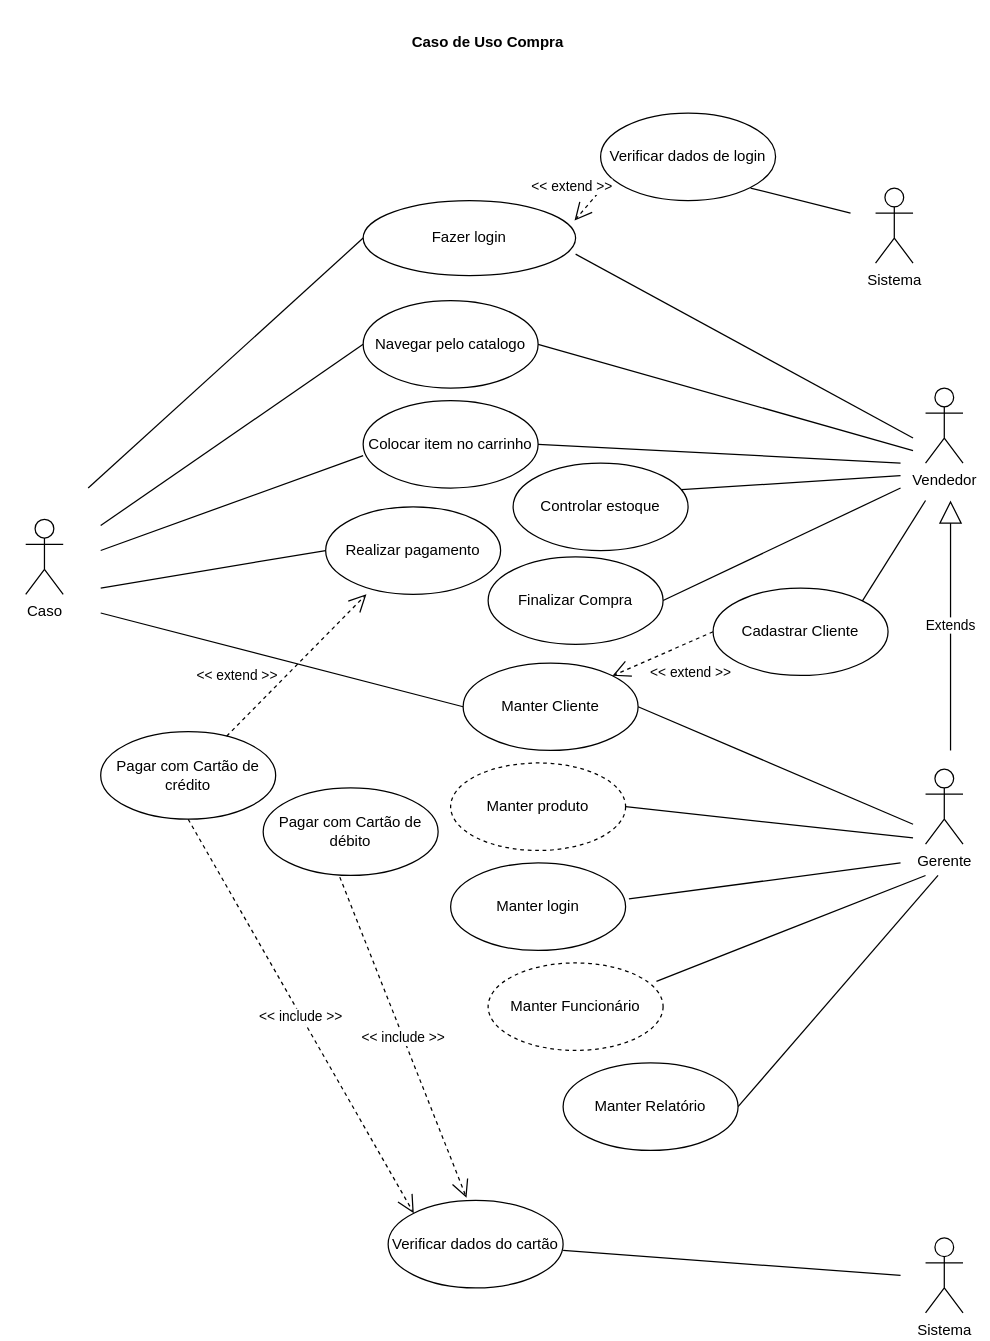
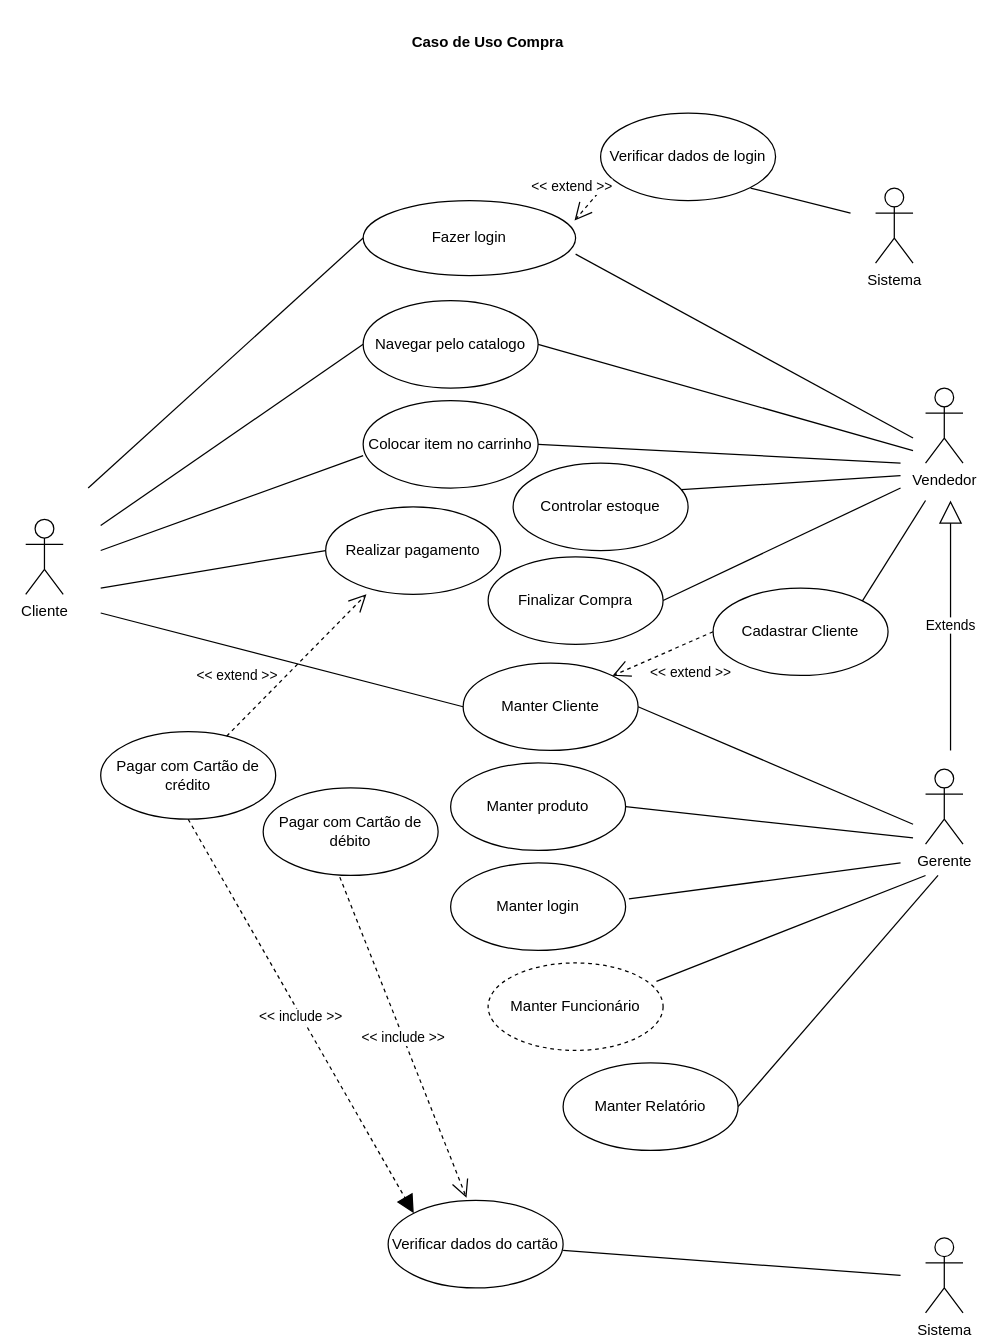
(45, 612) -> (45, 612)
(538, 807) -> (538, 807)
(408, 1203) -> (404, 1196)
